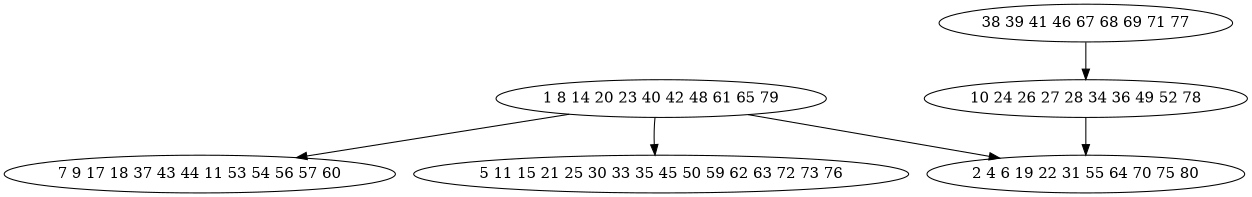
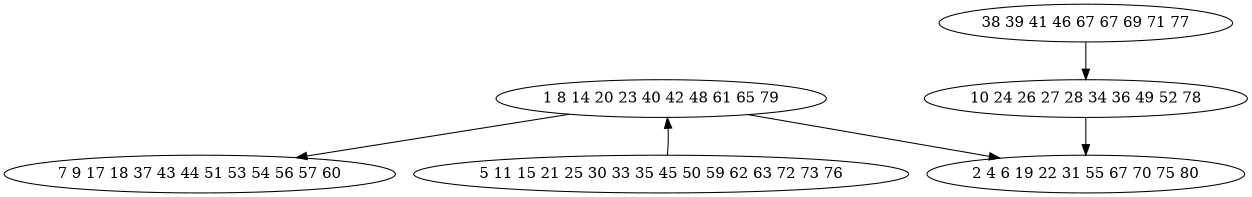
(1086, 23) -> (1086, 23)
(654, 131) -> (668, 142)
(200, 174) -> (200, 174)
(1086, 174) -> (1086, 174)
